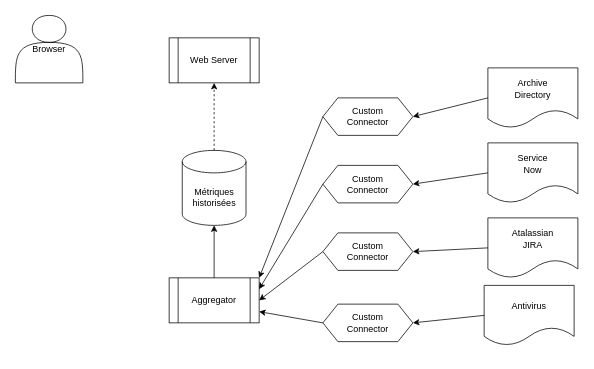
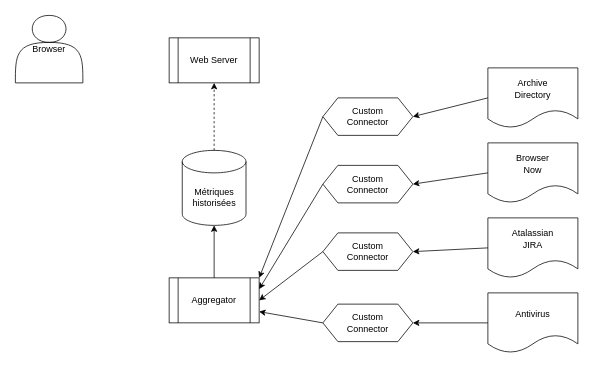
(533, 164) -> (533, 164)
(529, 315) -> (533, 323)
